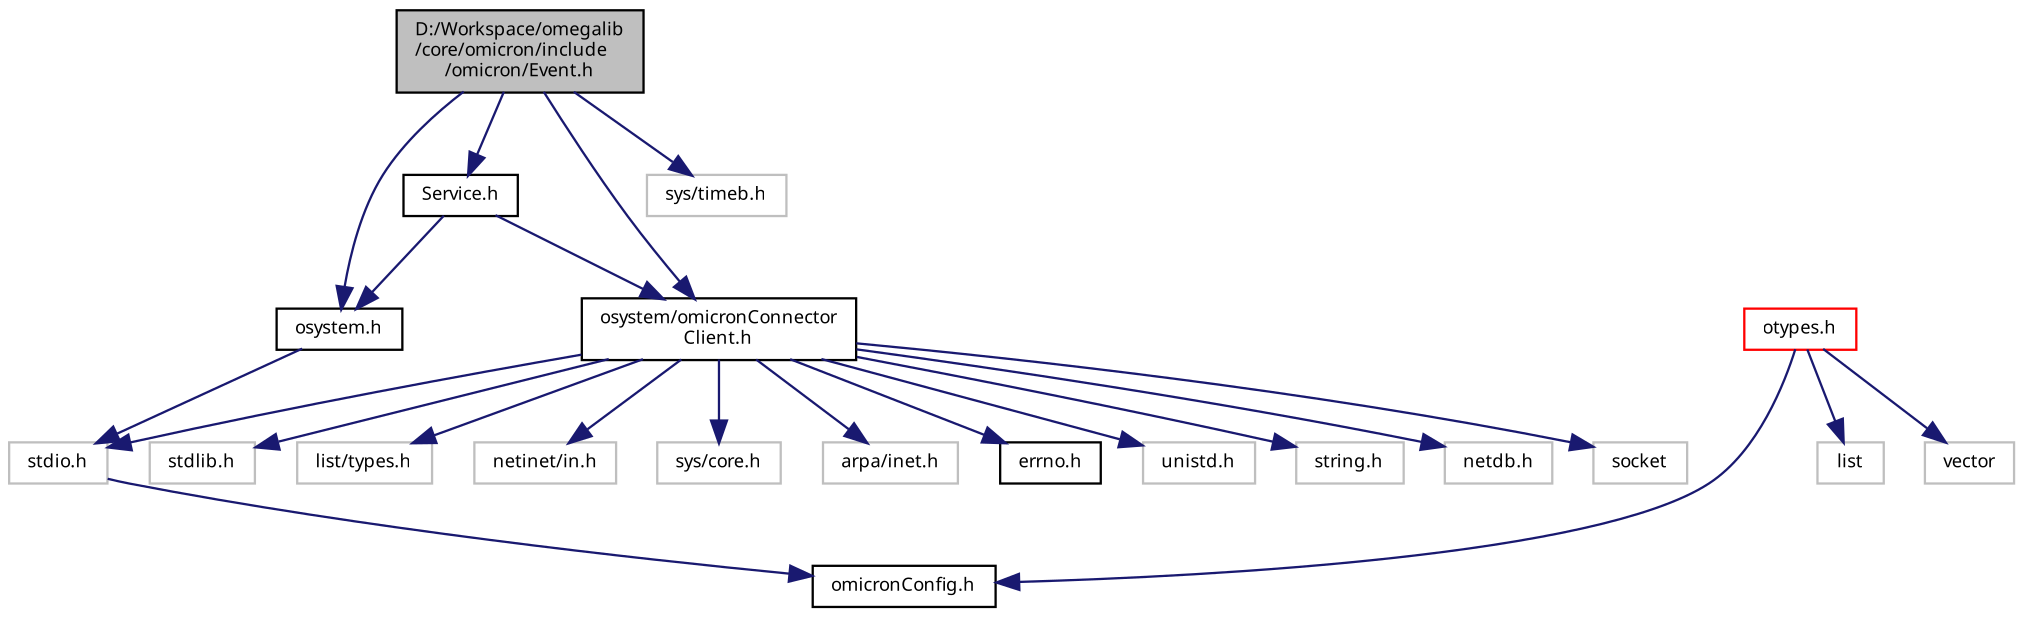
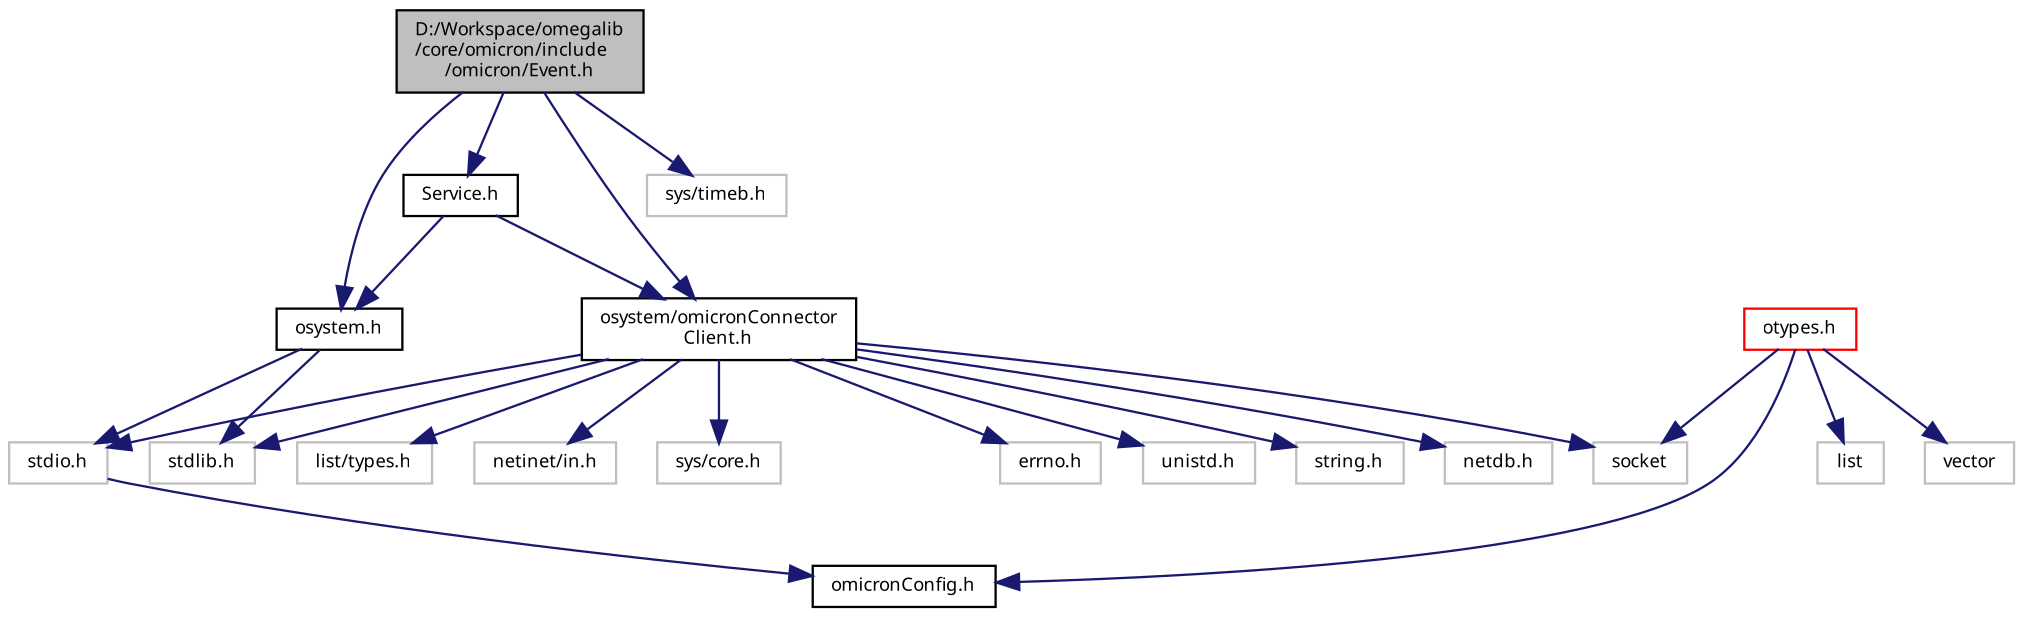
none -> (280, 388)
none -> (1730, 388)
(890, 463) -> none
(1050, 463) -> (1050, 463)
